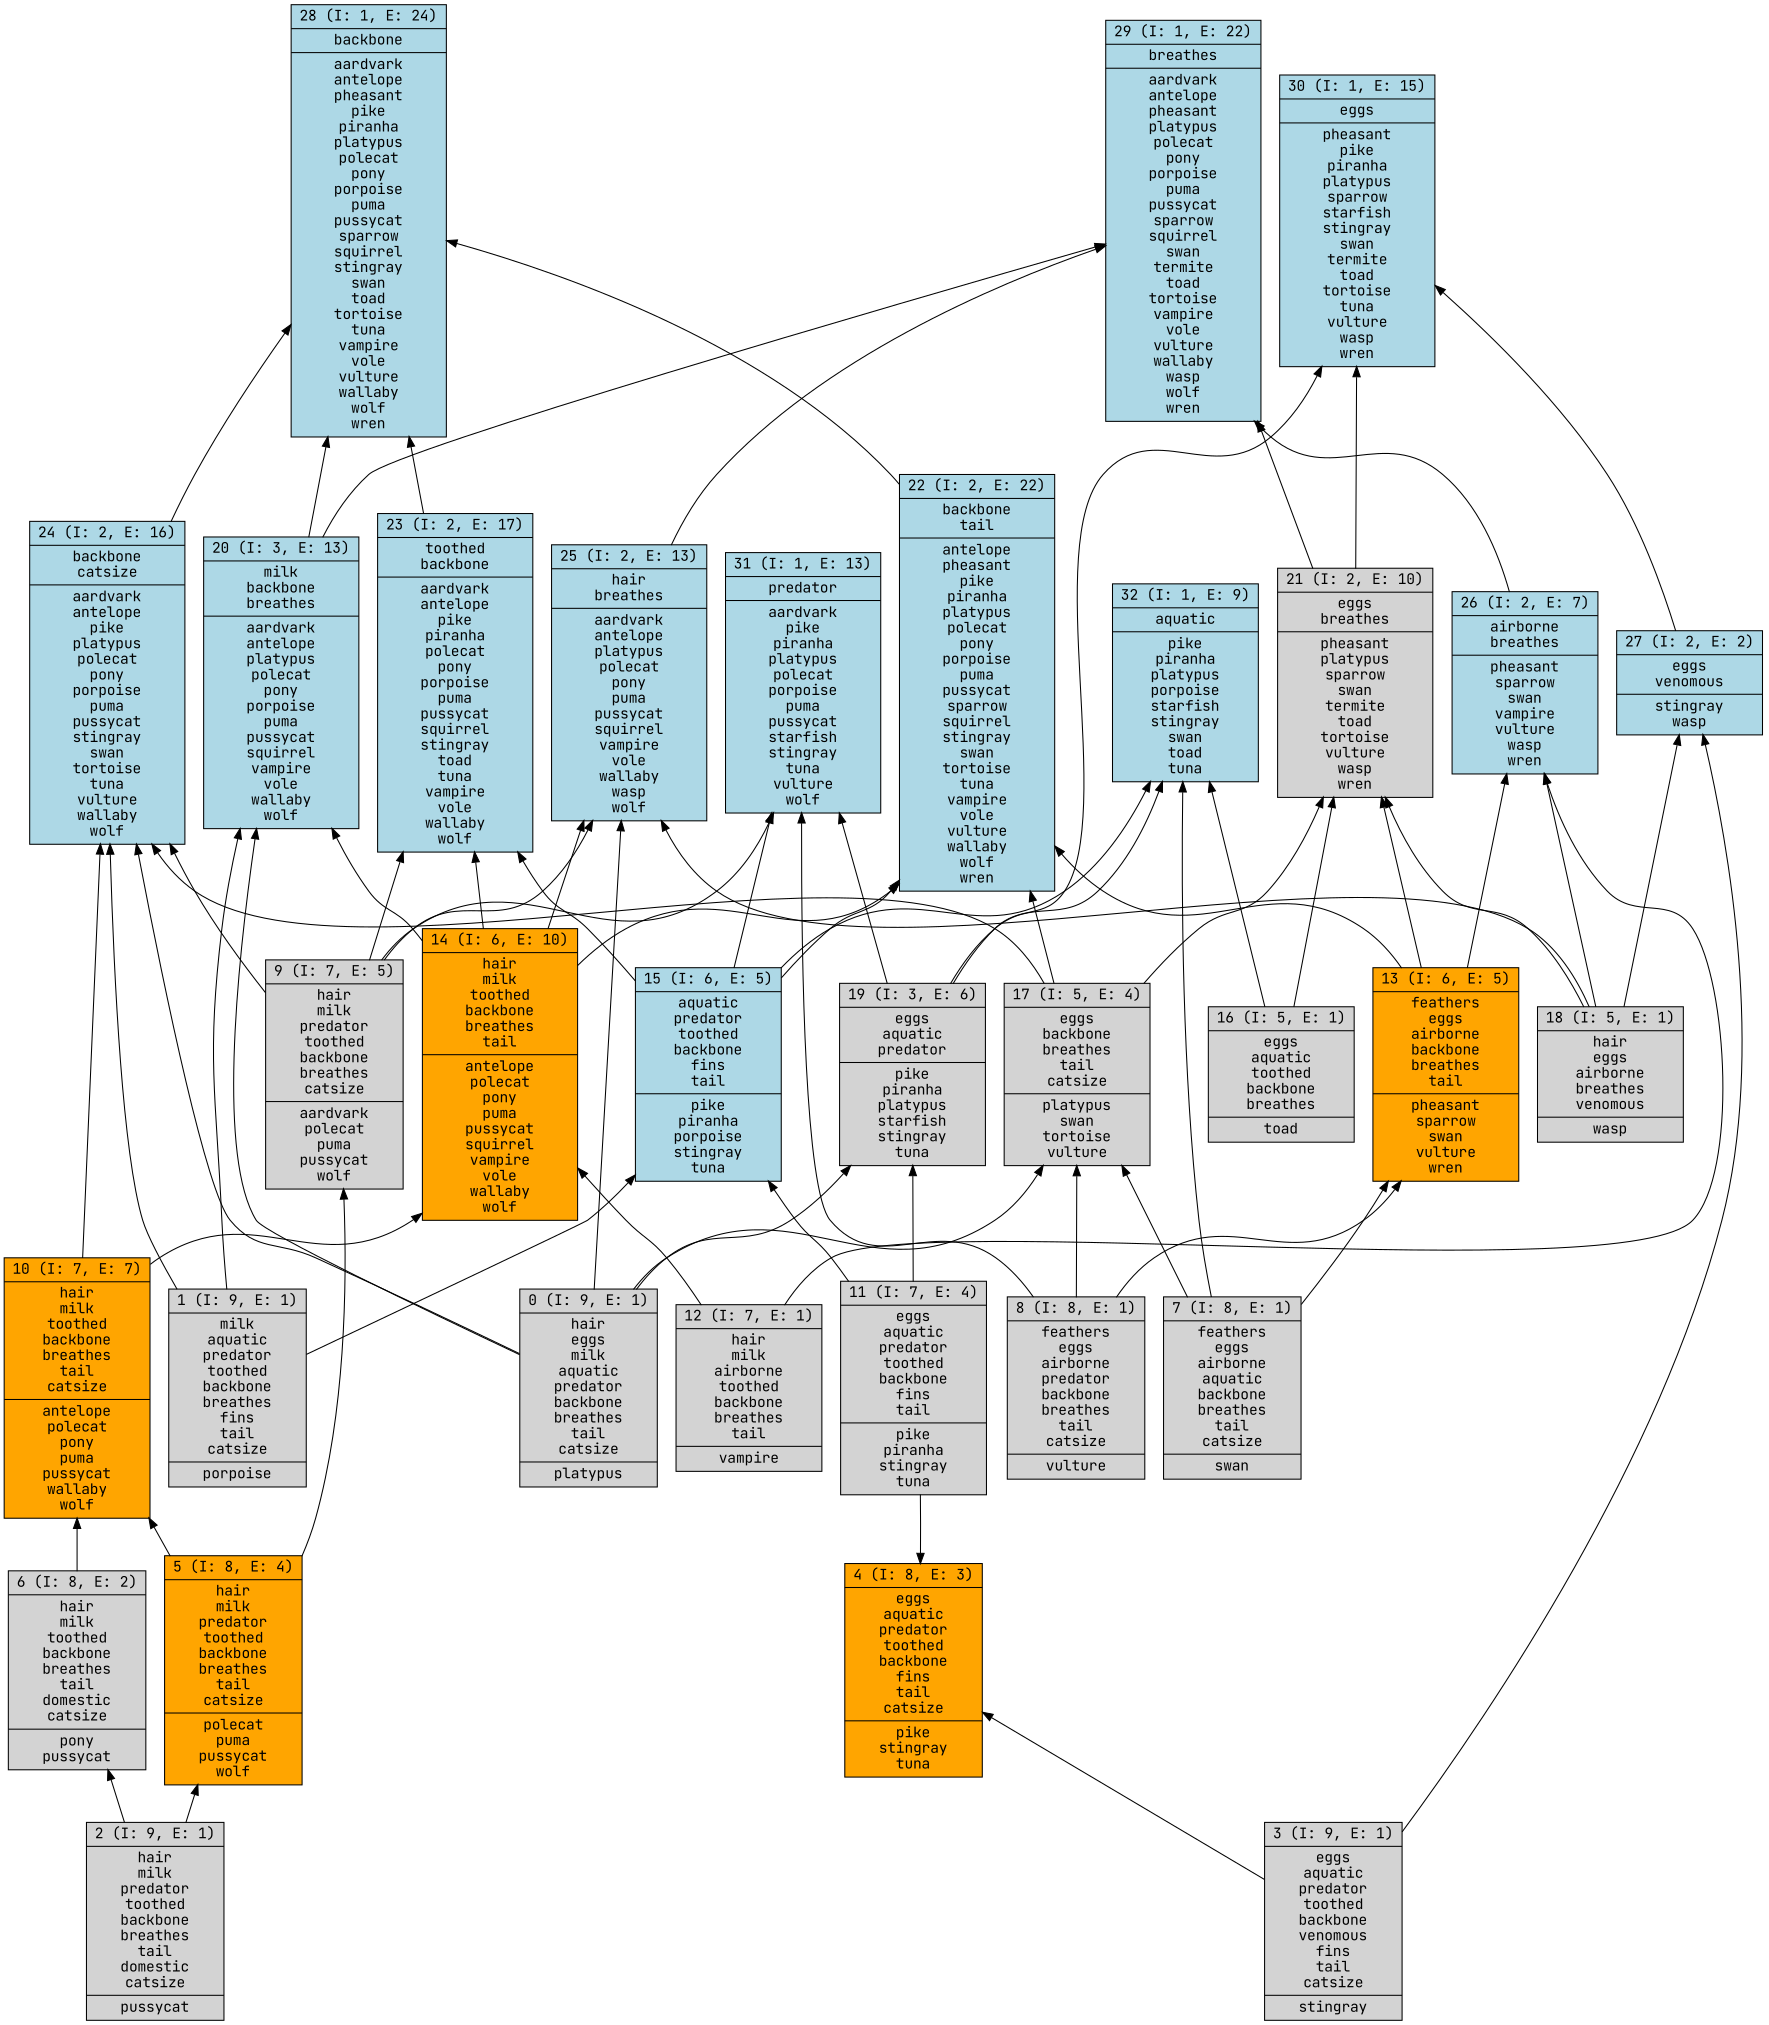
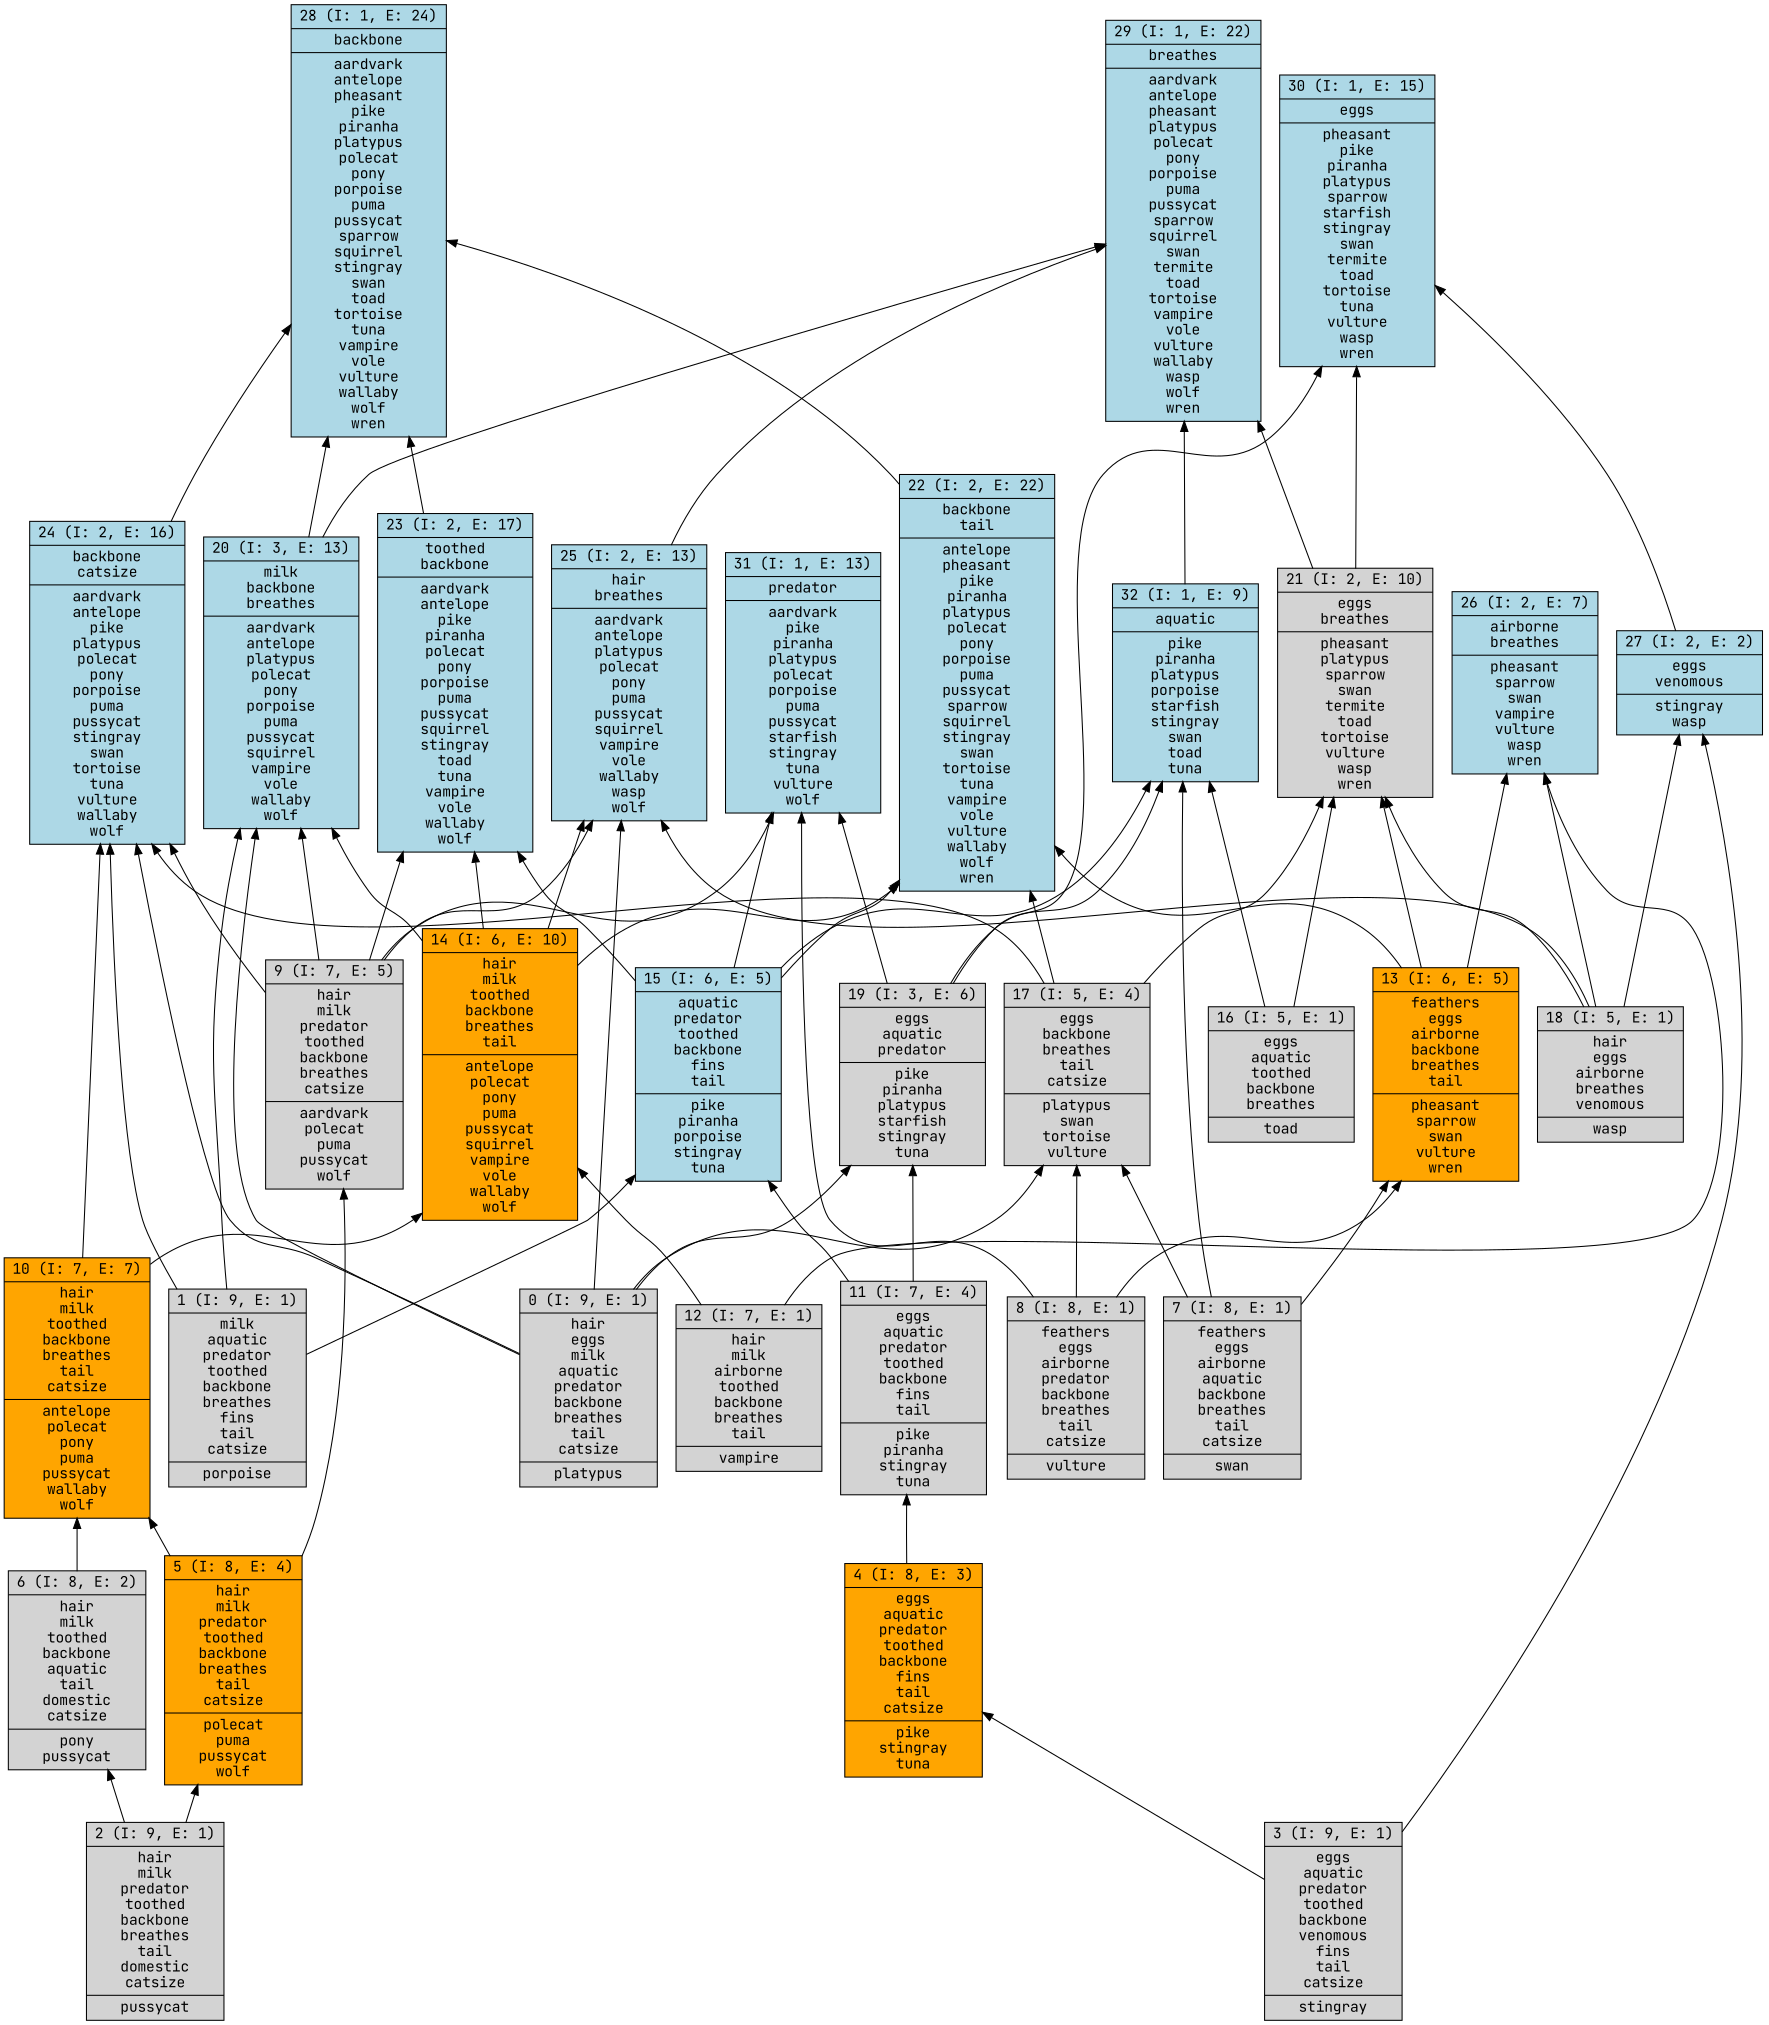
(1418, 460) -> (1185, 508)
none -> (311, 900)
(921, 1524) -> (907, 1534)
(77, 1669) -> (77, 1669)
